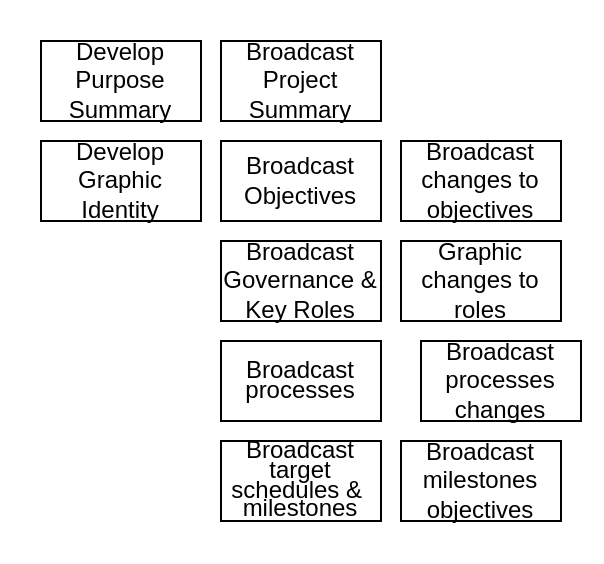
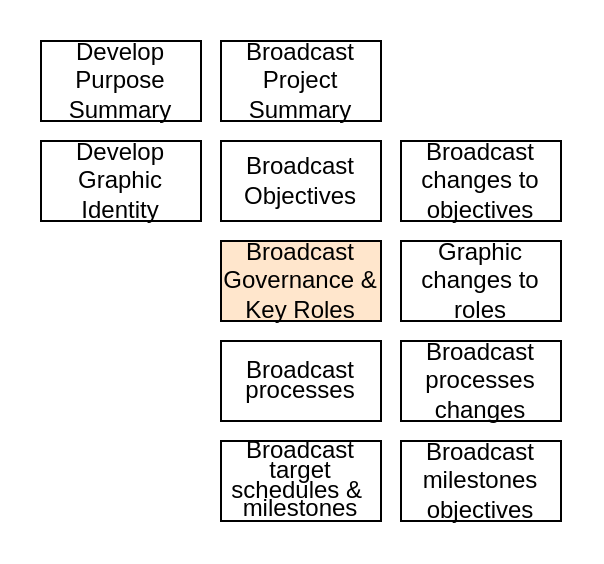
(301, 281) -> (301, 281)
(501, 381) -> (481, 381)
